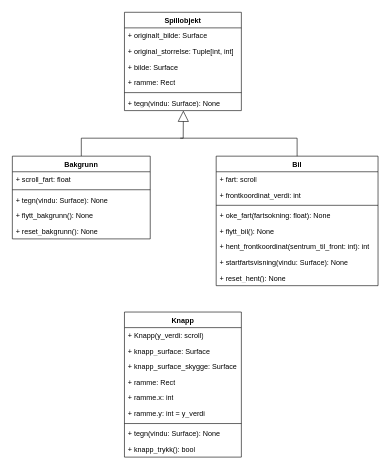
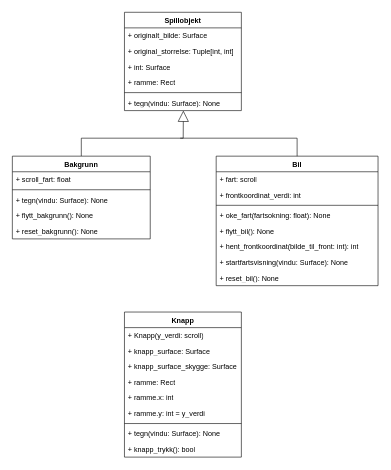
(156, 68) -> (153, 68)
(298, 252) -> (298, 252)
(257, 279) -> (254, 279)
